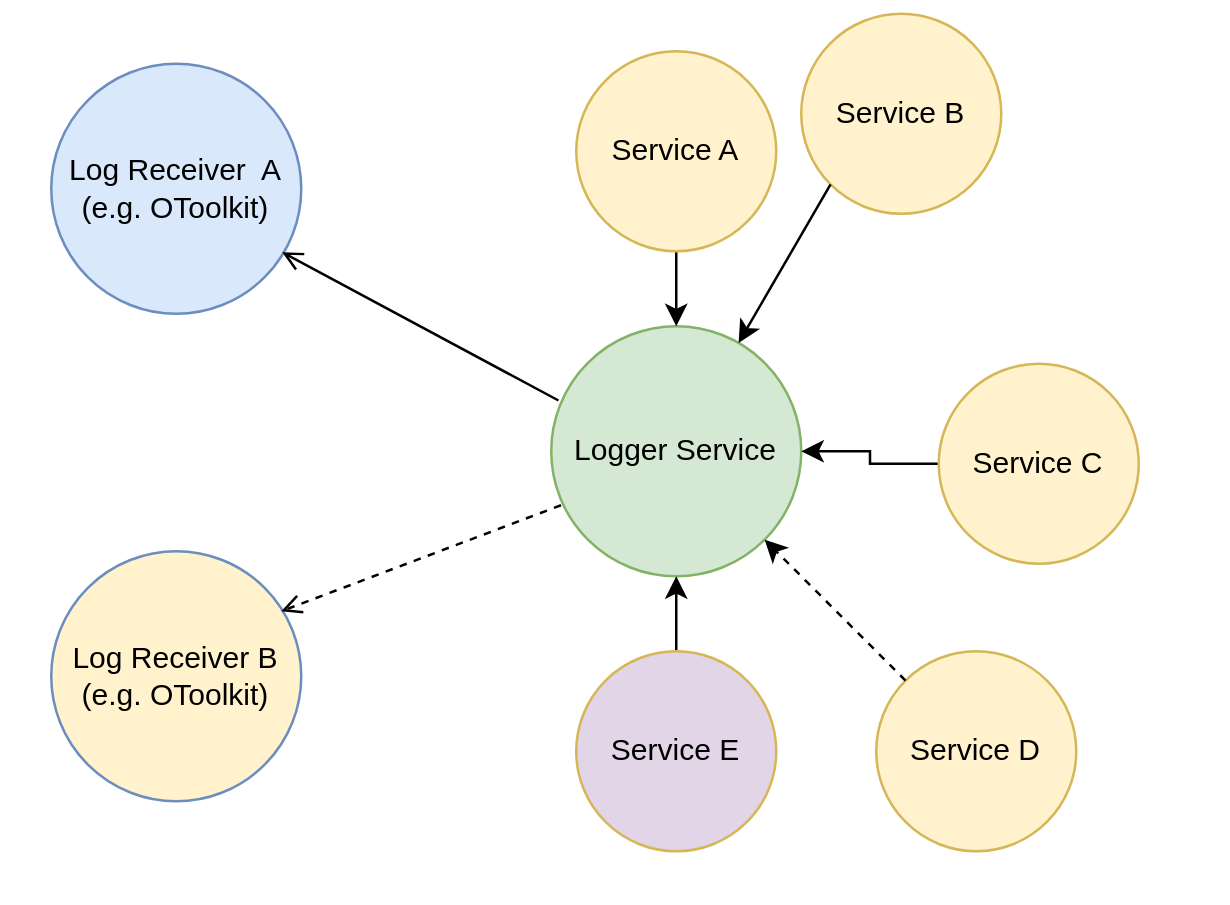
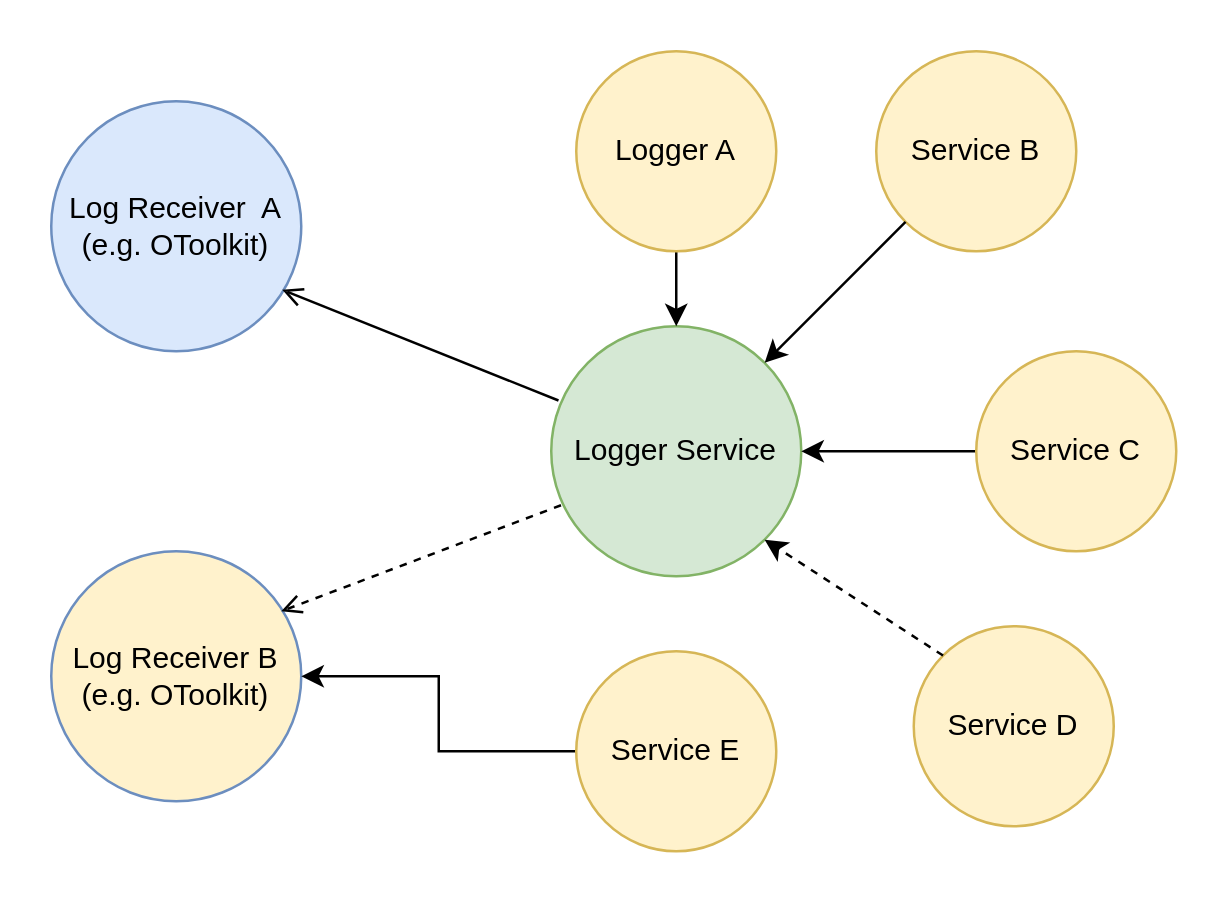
(901, 114) -> (976, 151)
(676, 151) -> (676, 151)
(176, 189) -> (176, 226)
(1039, 464) -> (1076, 451)
(676, 605) -> (439, 722)
(676, 751) -> (676, 751)
(976, 751) -> (1014, 726)
